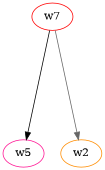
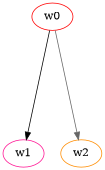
(52, 17) -> (52, 17)
(24, 153) -> (24, 153)
